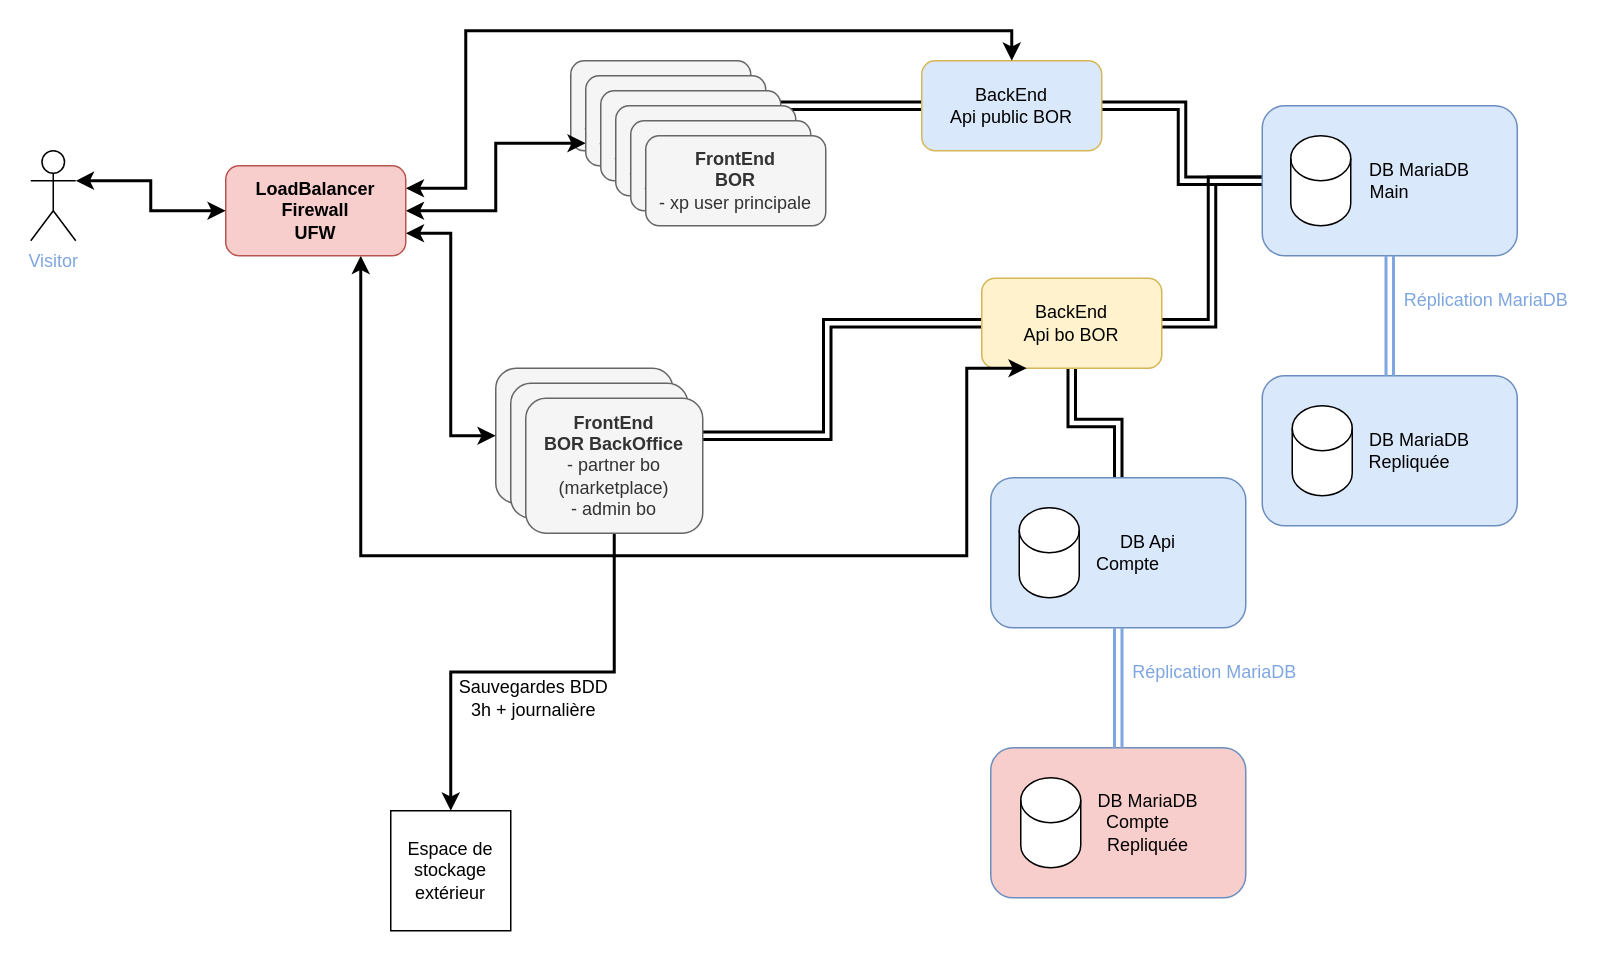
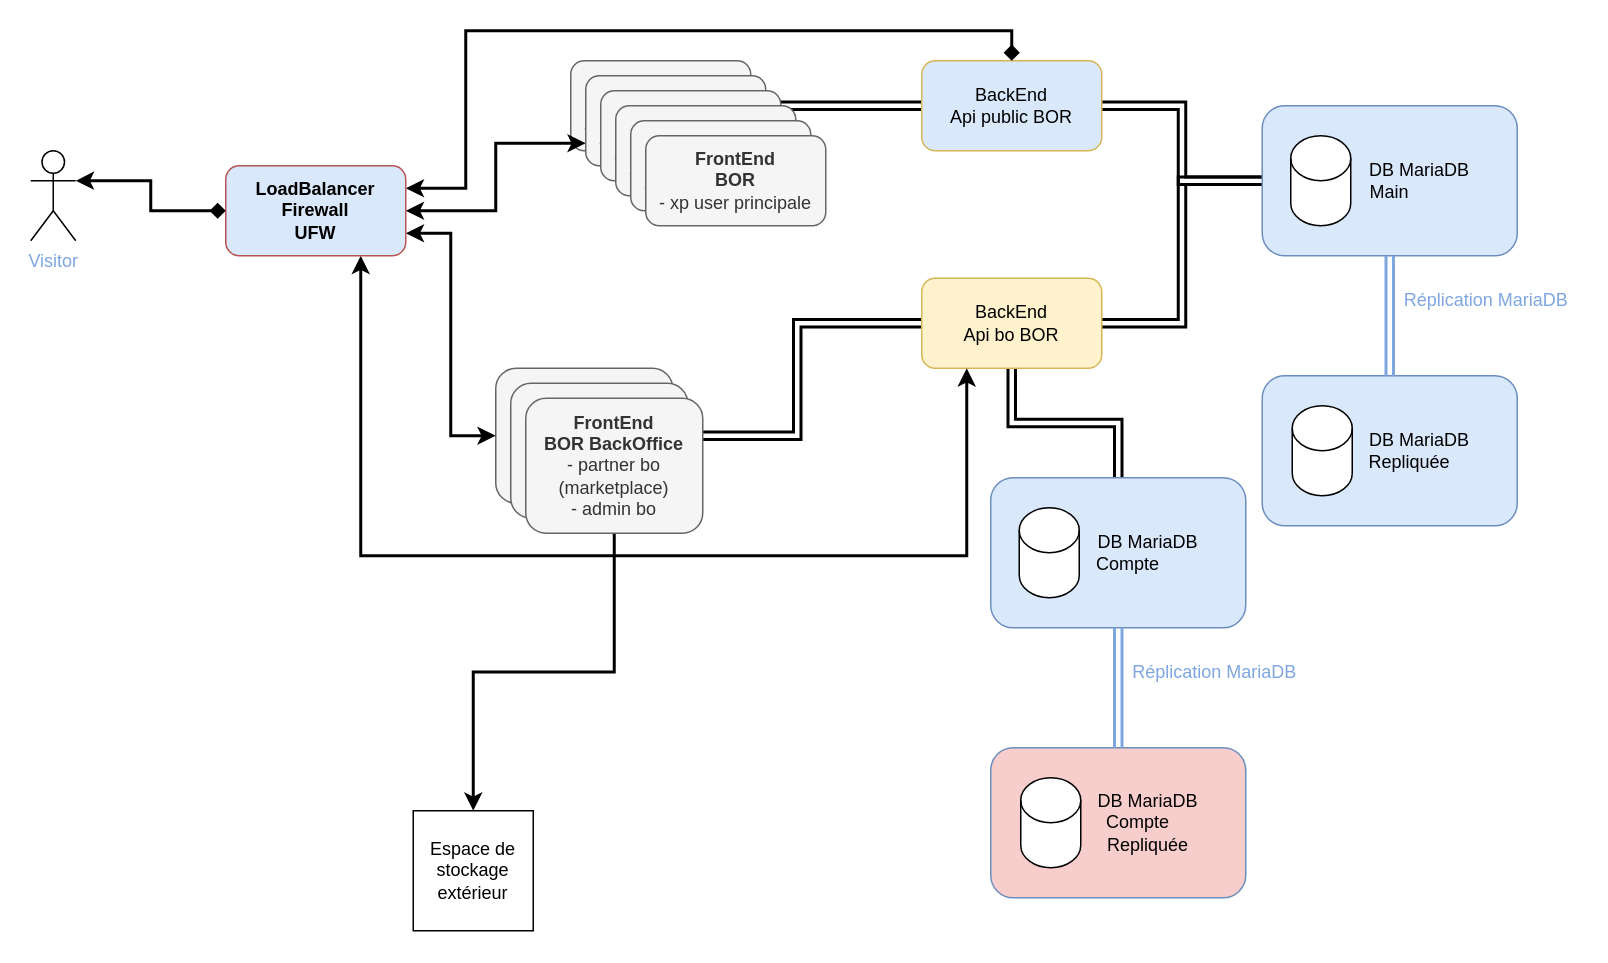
(1012, 45) -> (1012, 45)
(210, 211) -> (210, 211)
(316, 211) -> (316, 211)
(1072, 323) -> (1012, 323)
(1118, 553) -> (1118, 553)
(533, 698) -> none
(451, 871) -> (473, 871)
